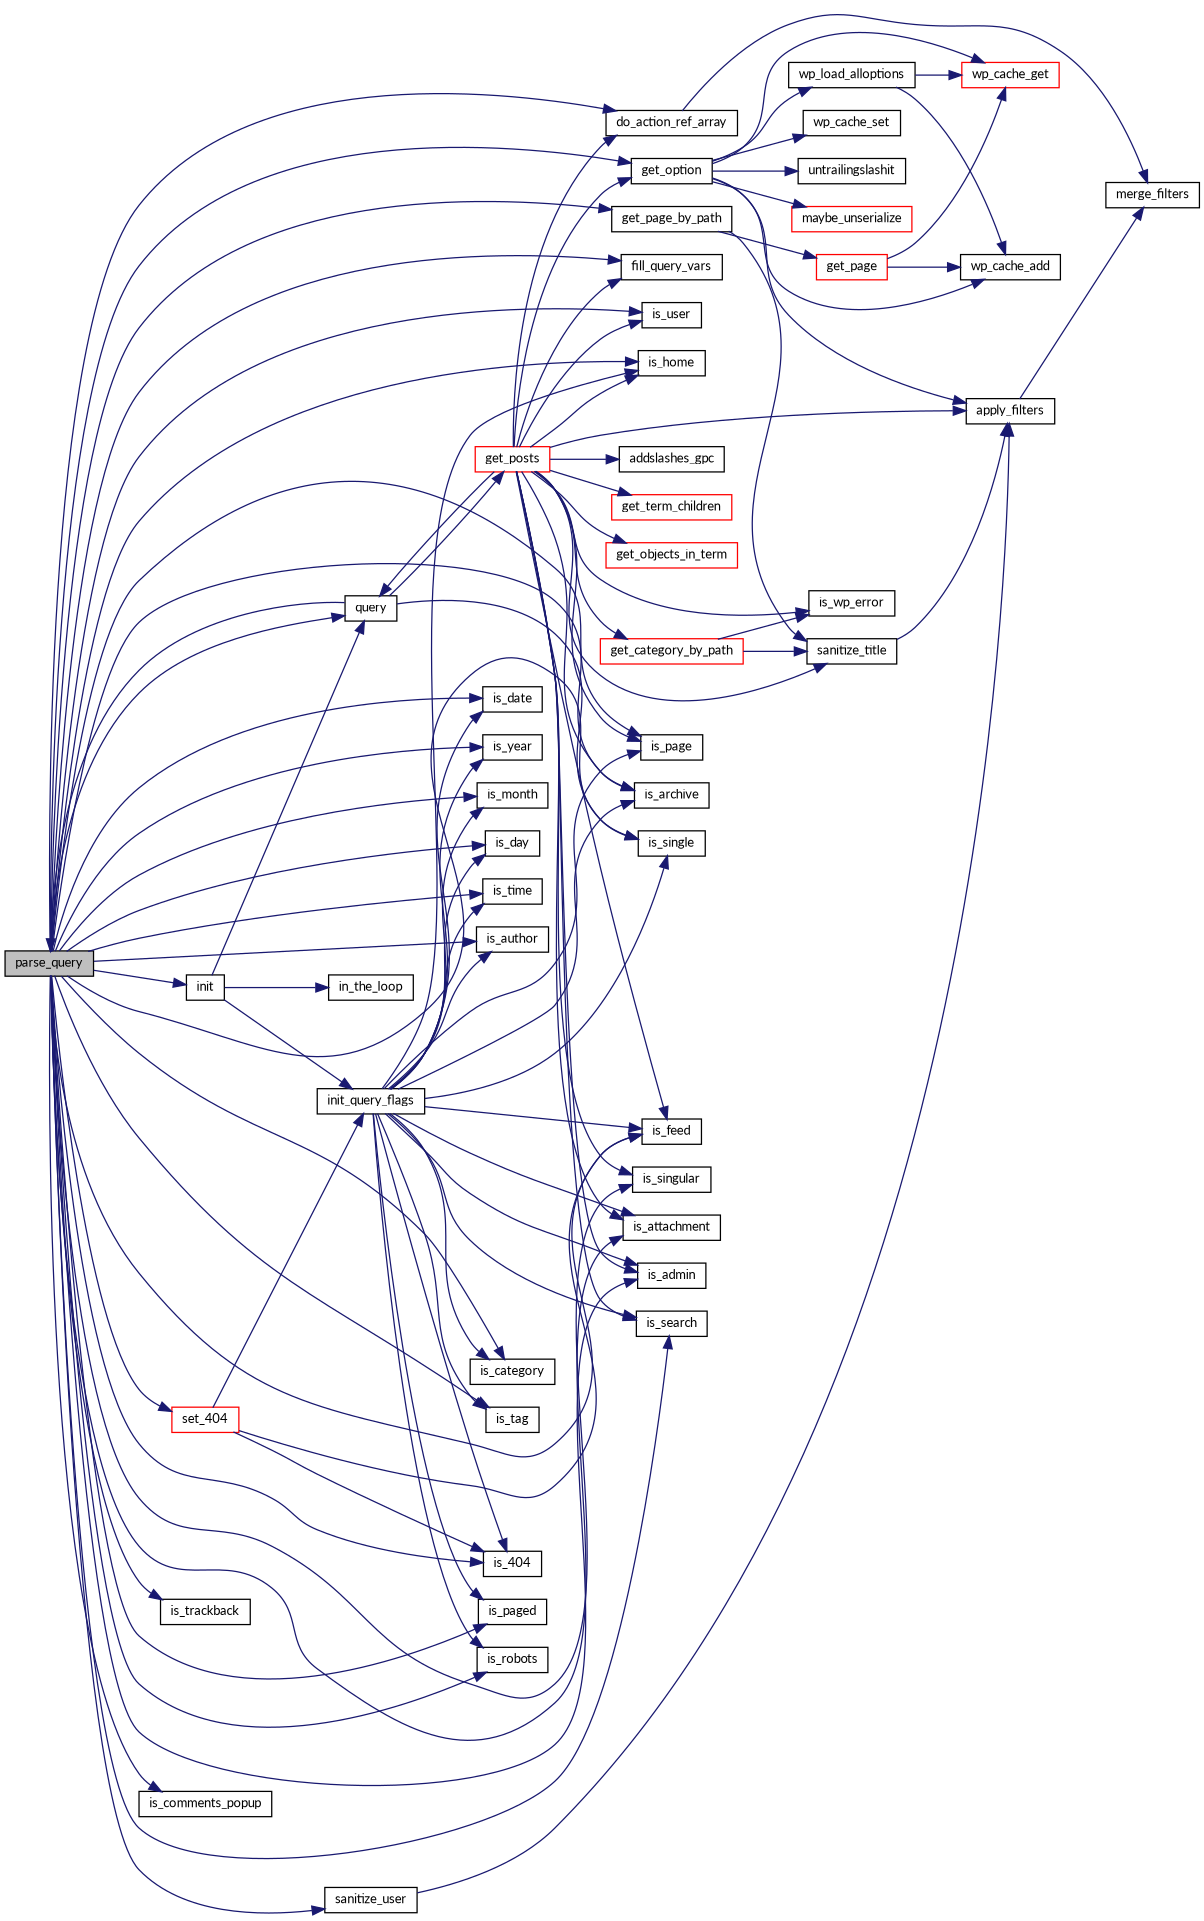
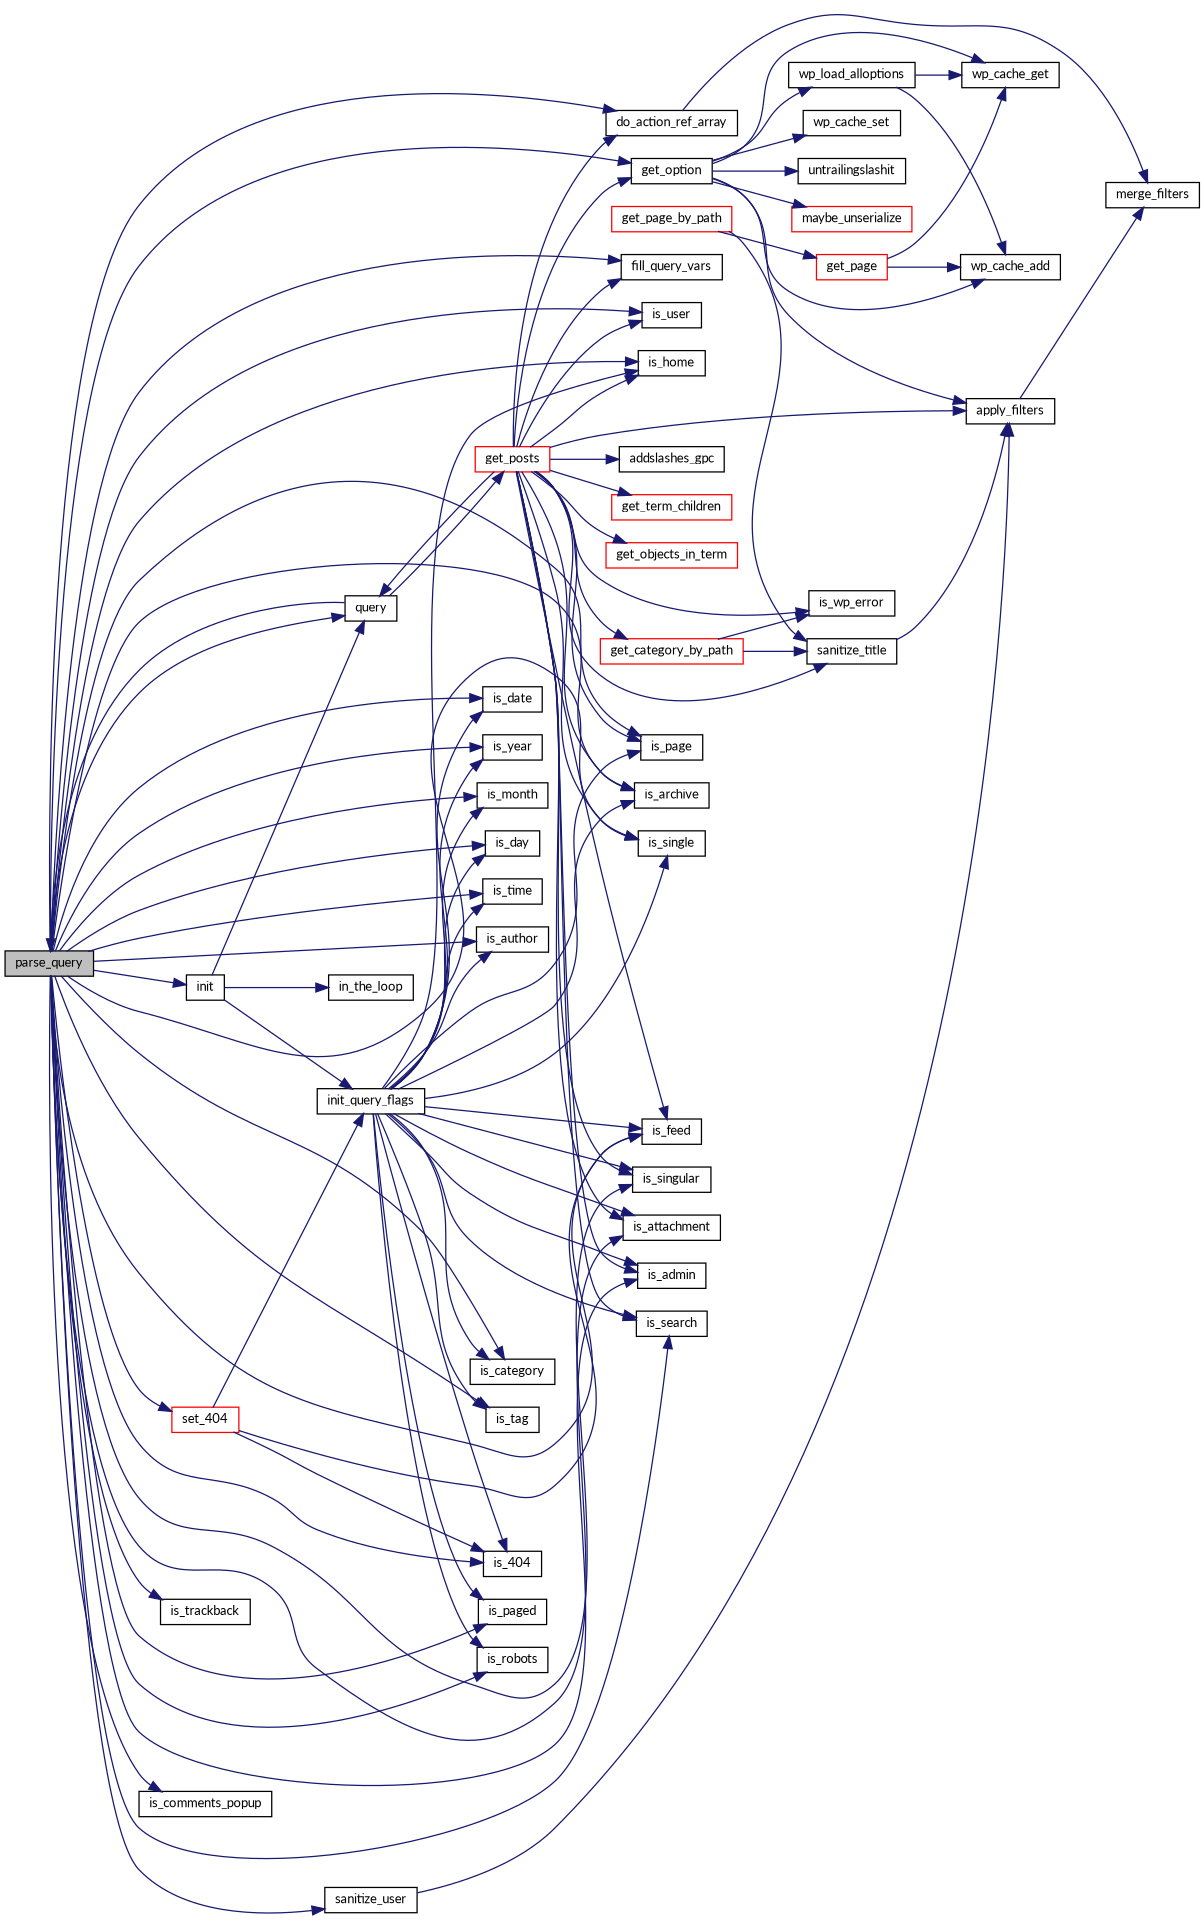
(1010, 75) -> (1010, 75)
(672, 219) -> (672, 219)
(110, 391) -> none
(533, 619) -> (554, 584)
none -> (519, 1140)
